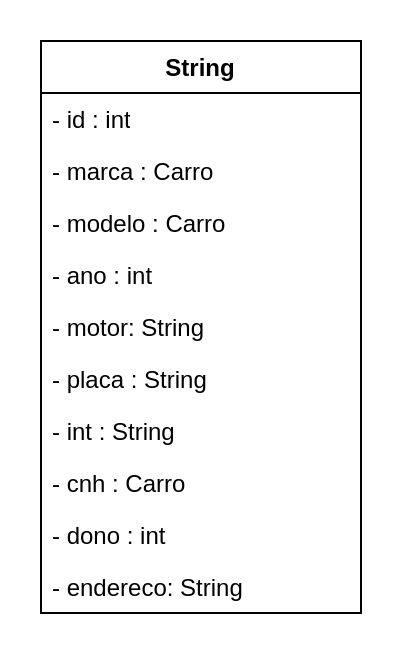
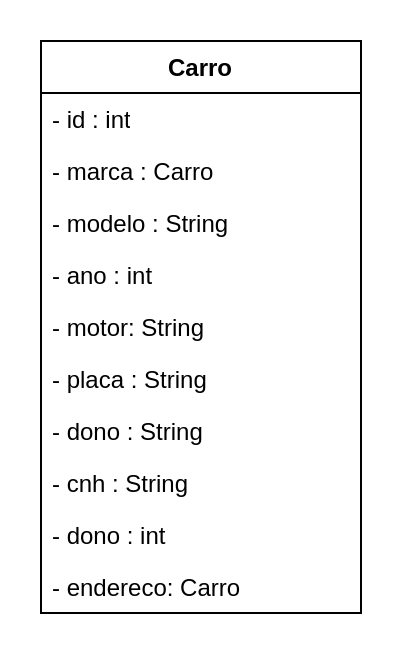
(201, 69) -> (201, 69)
(145, 225) -> (149, 225)
(128, 433) -> (138, 433)
(128, 485) -> (131, 485)
(161, 589) -> (158, 589)
